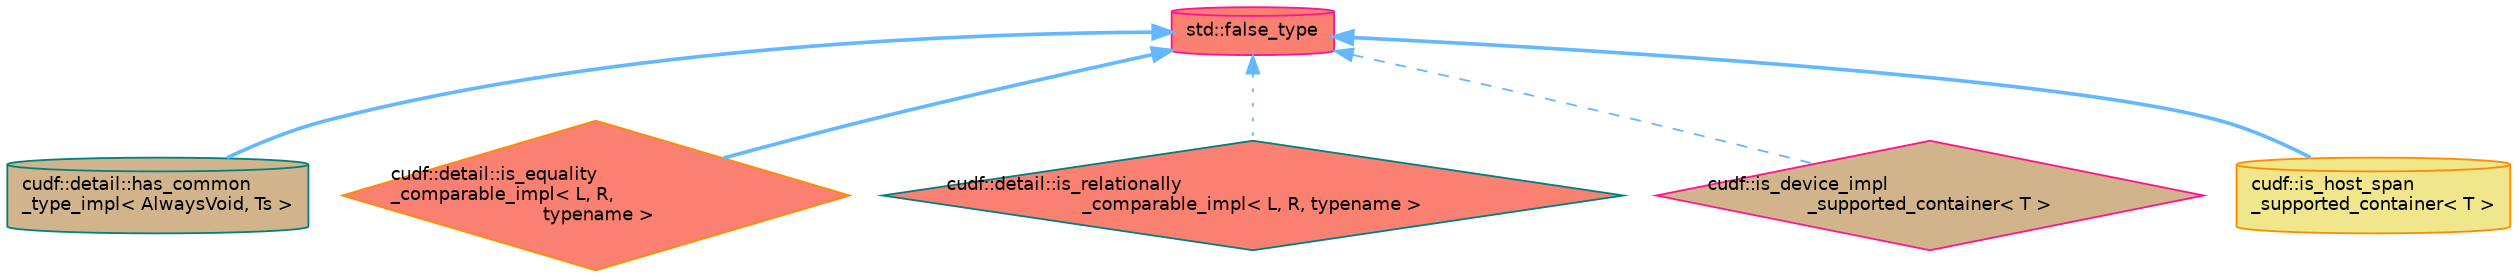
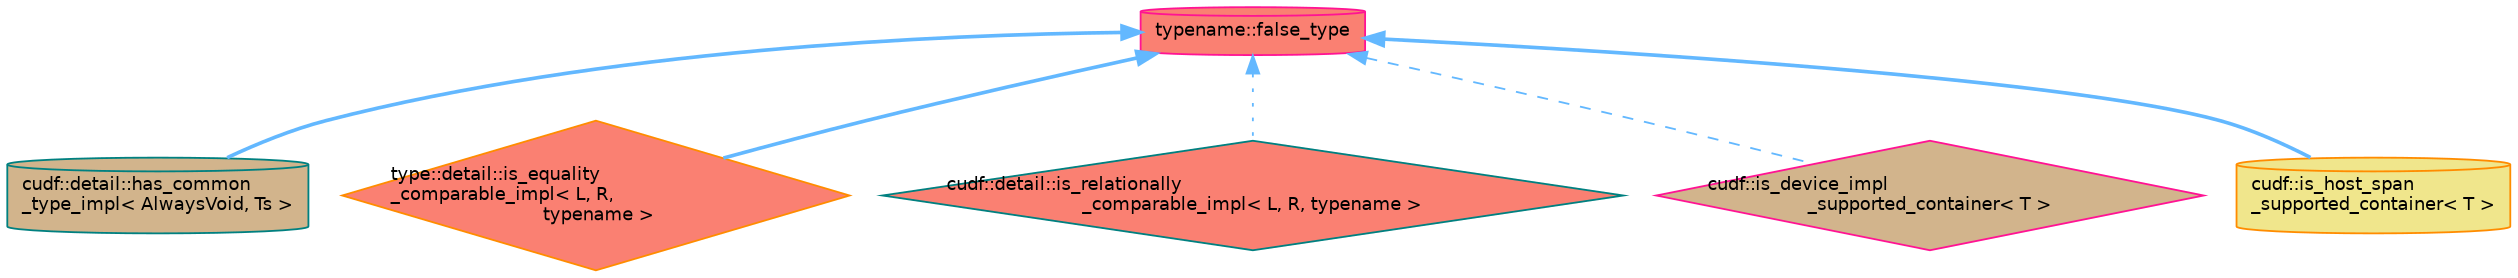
(1253, 31) -> (1253, 31)
(596, 195) -> (596, 195)
